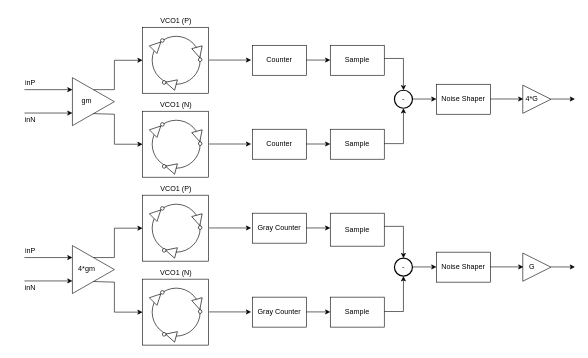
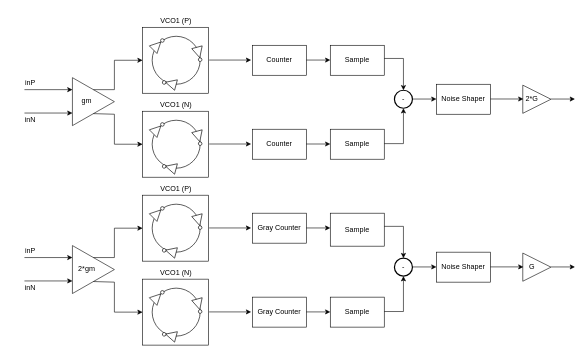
(532, 99) -> (532, 99)
(87, 269) -> (87, 269)
